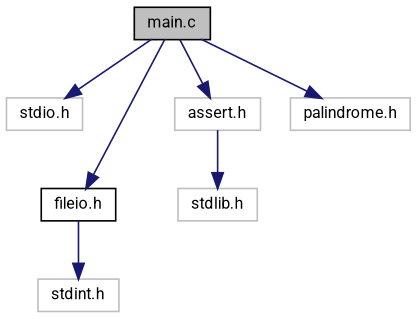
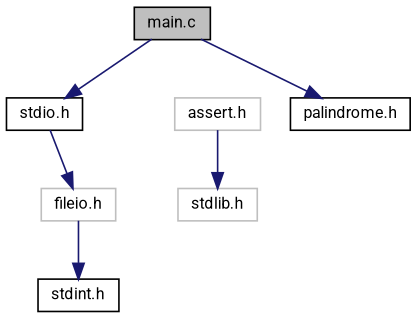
(191, 62) -> none
(129, 107) -> (59, 152)
(44, 114) -> (44, 114)
(350, 114) -> (350, 114)
(78, 205) -> (78, 205)
(78, 295) -> (78, 295)
